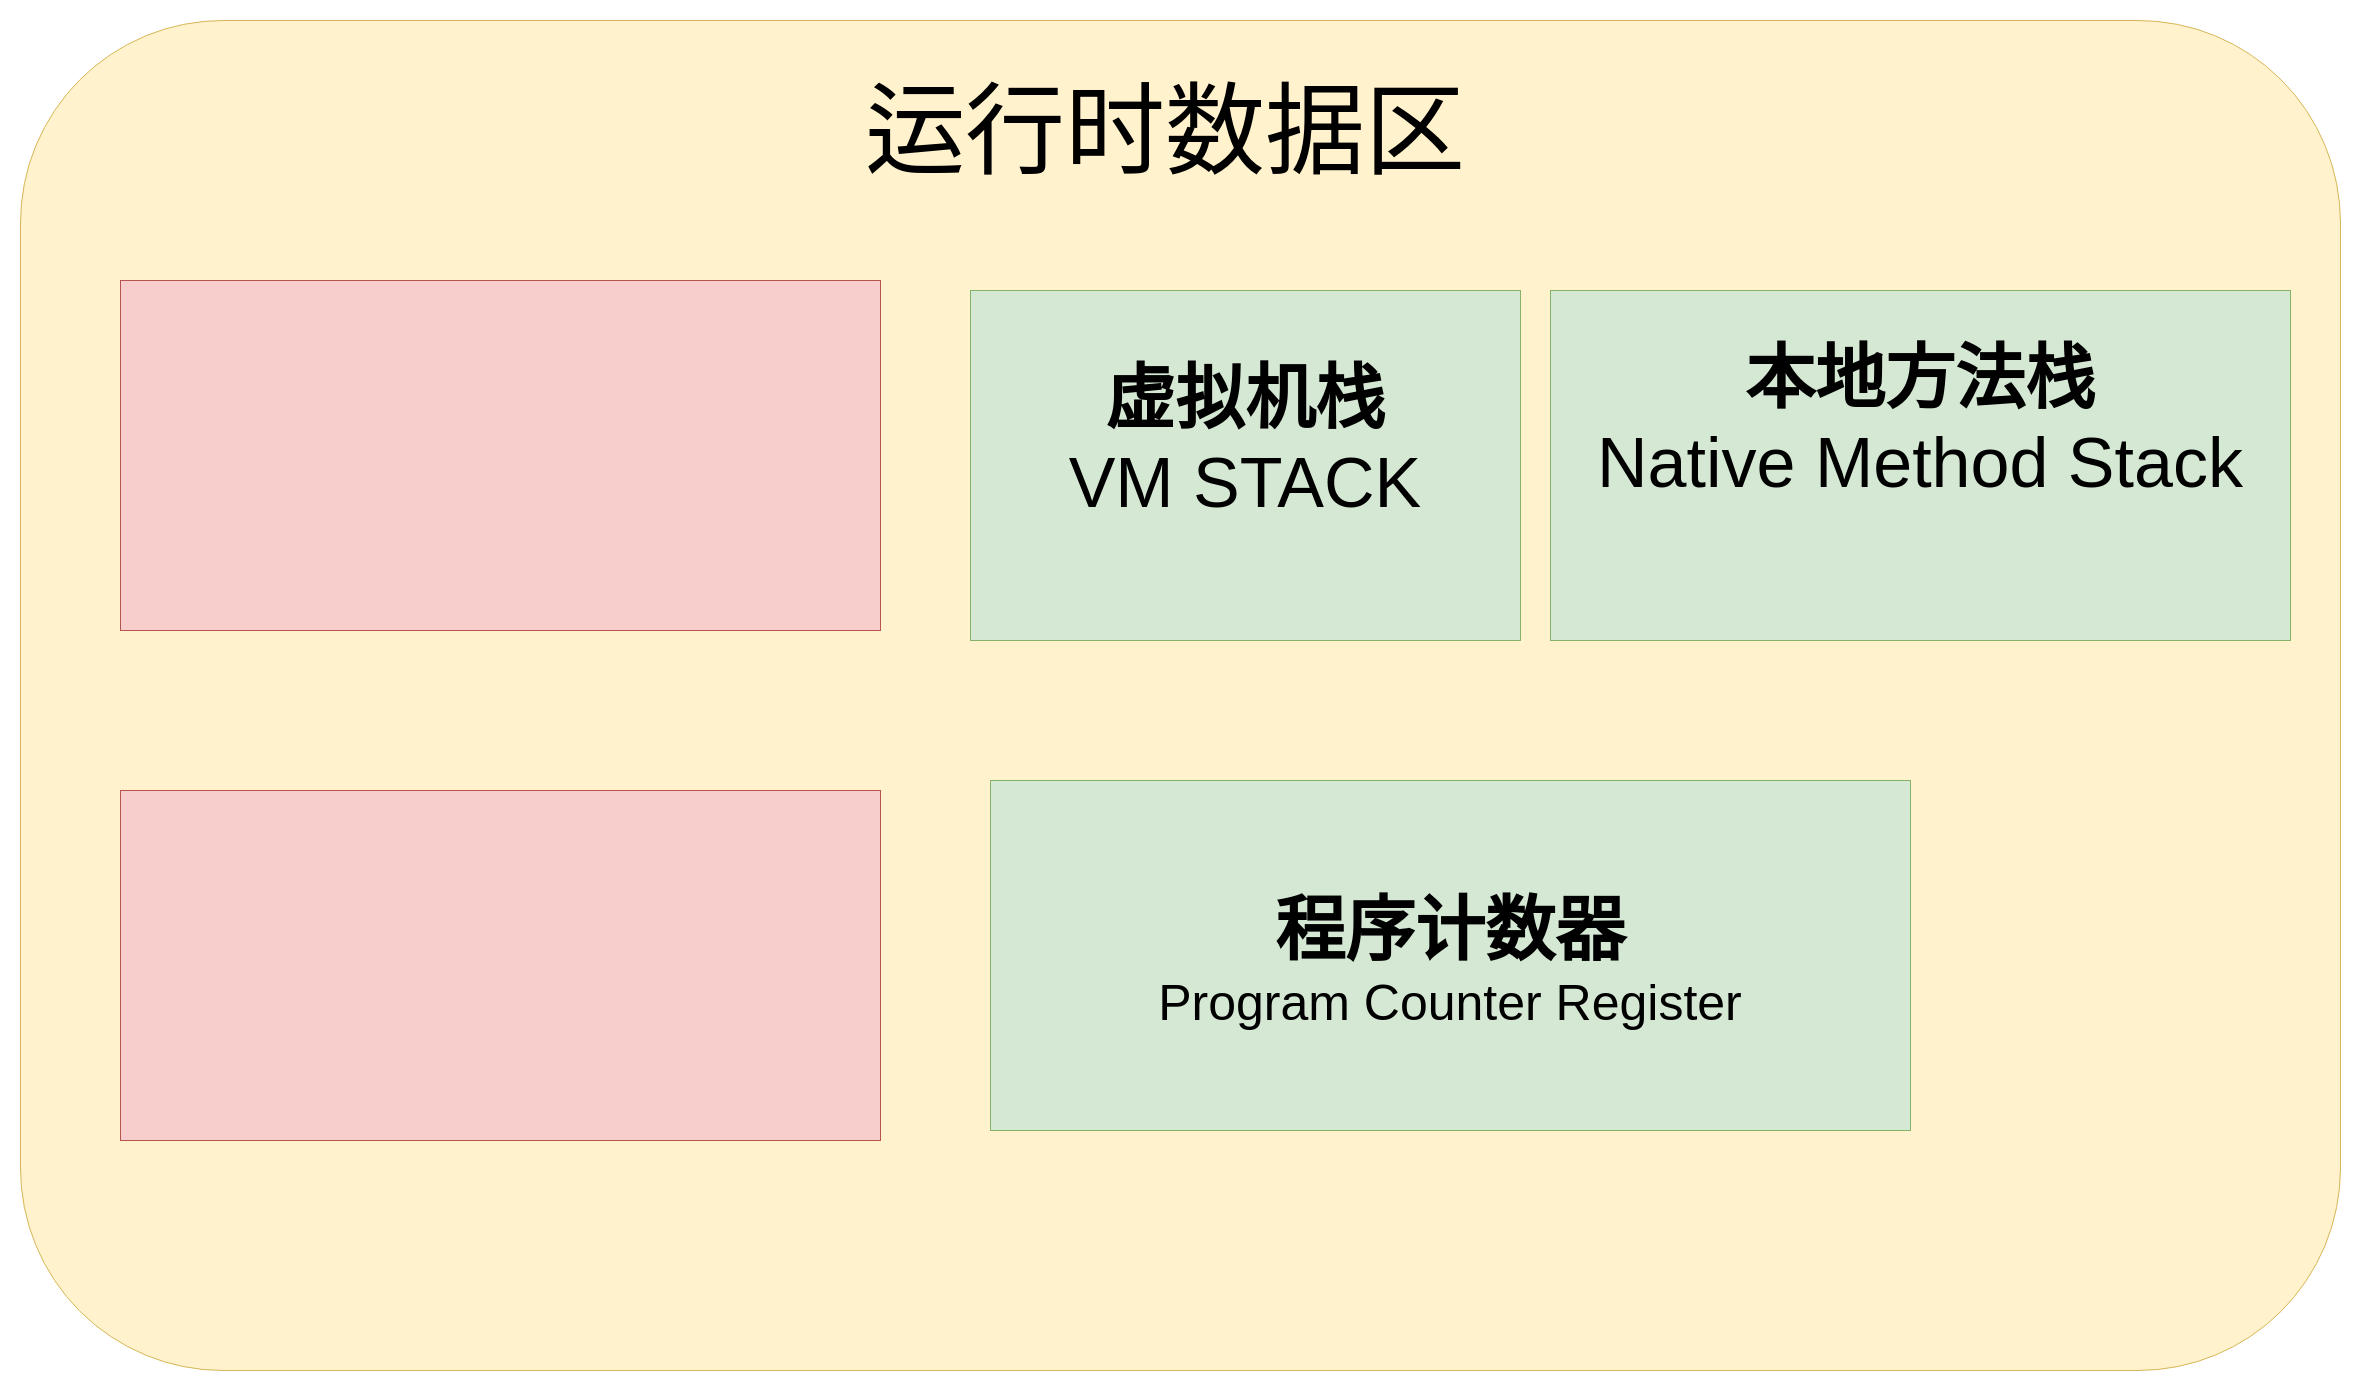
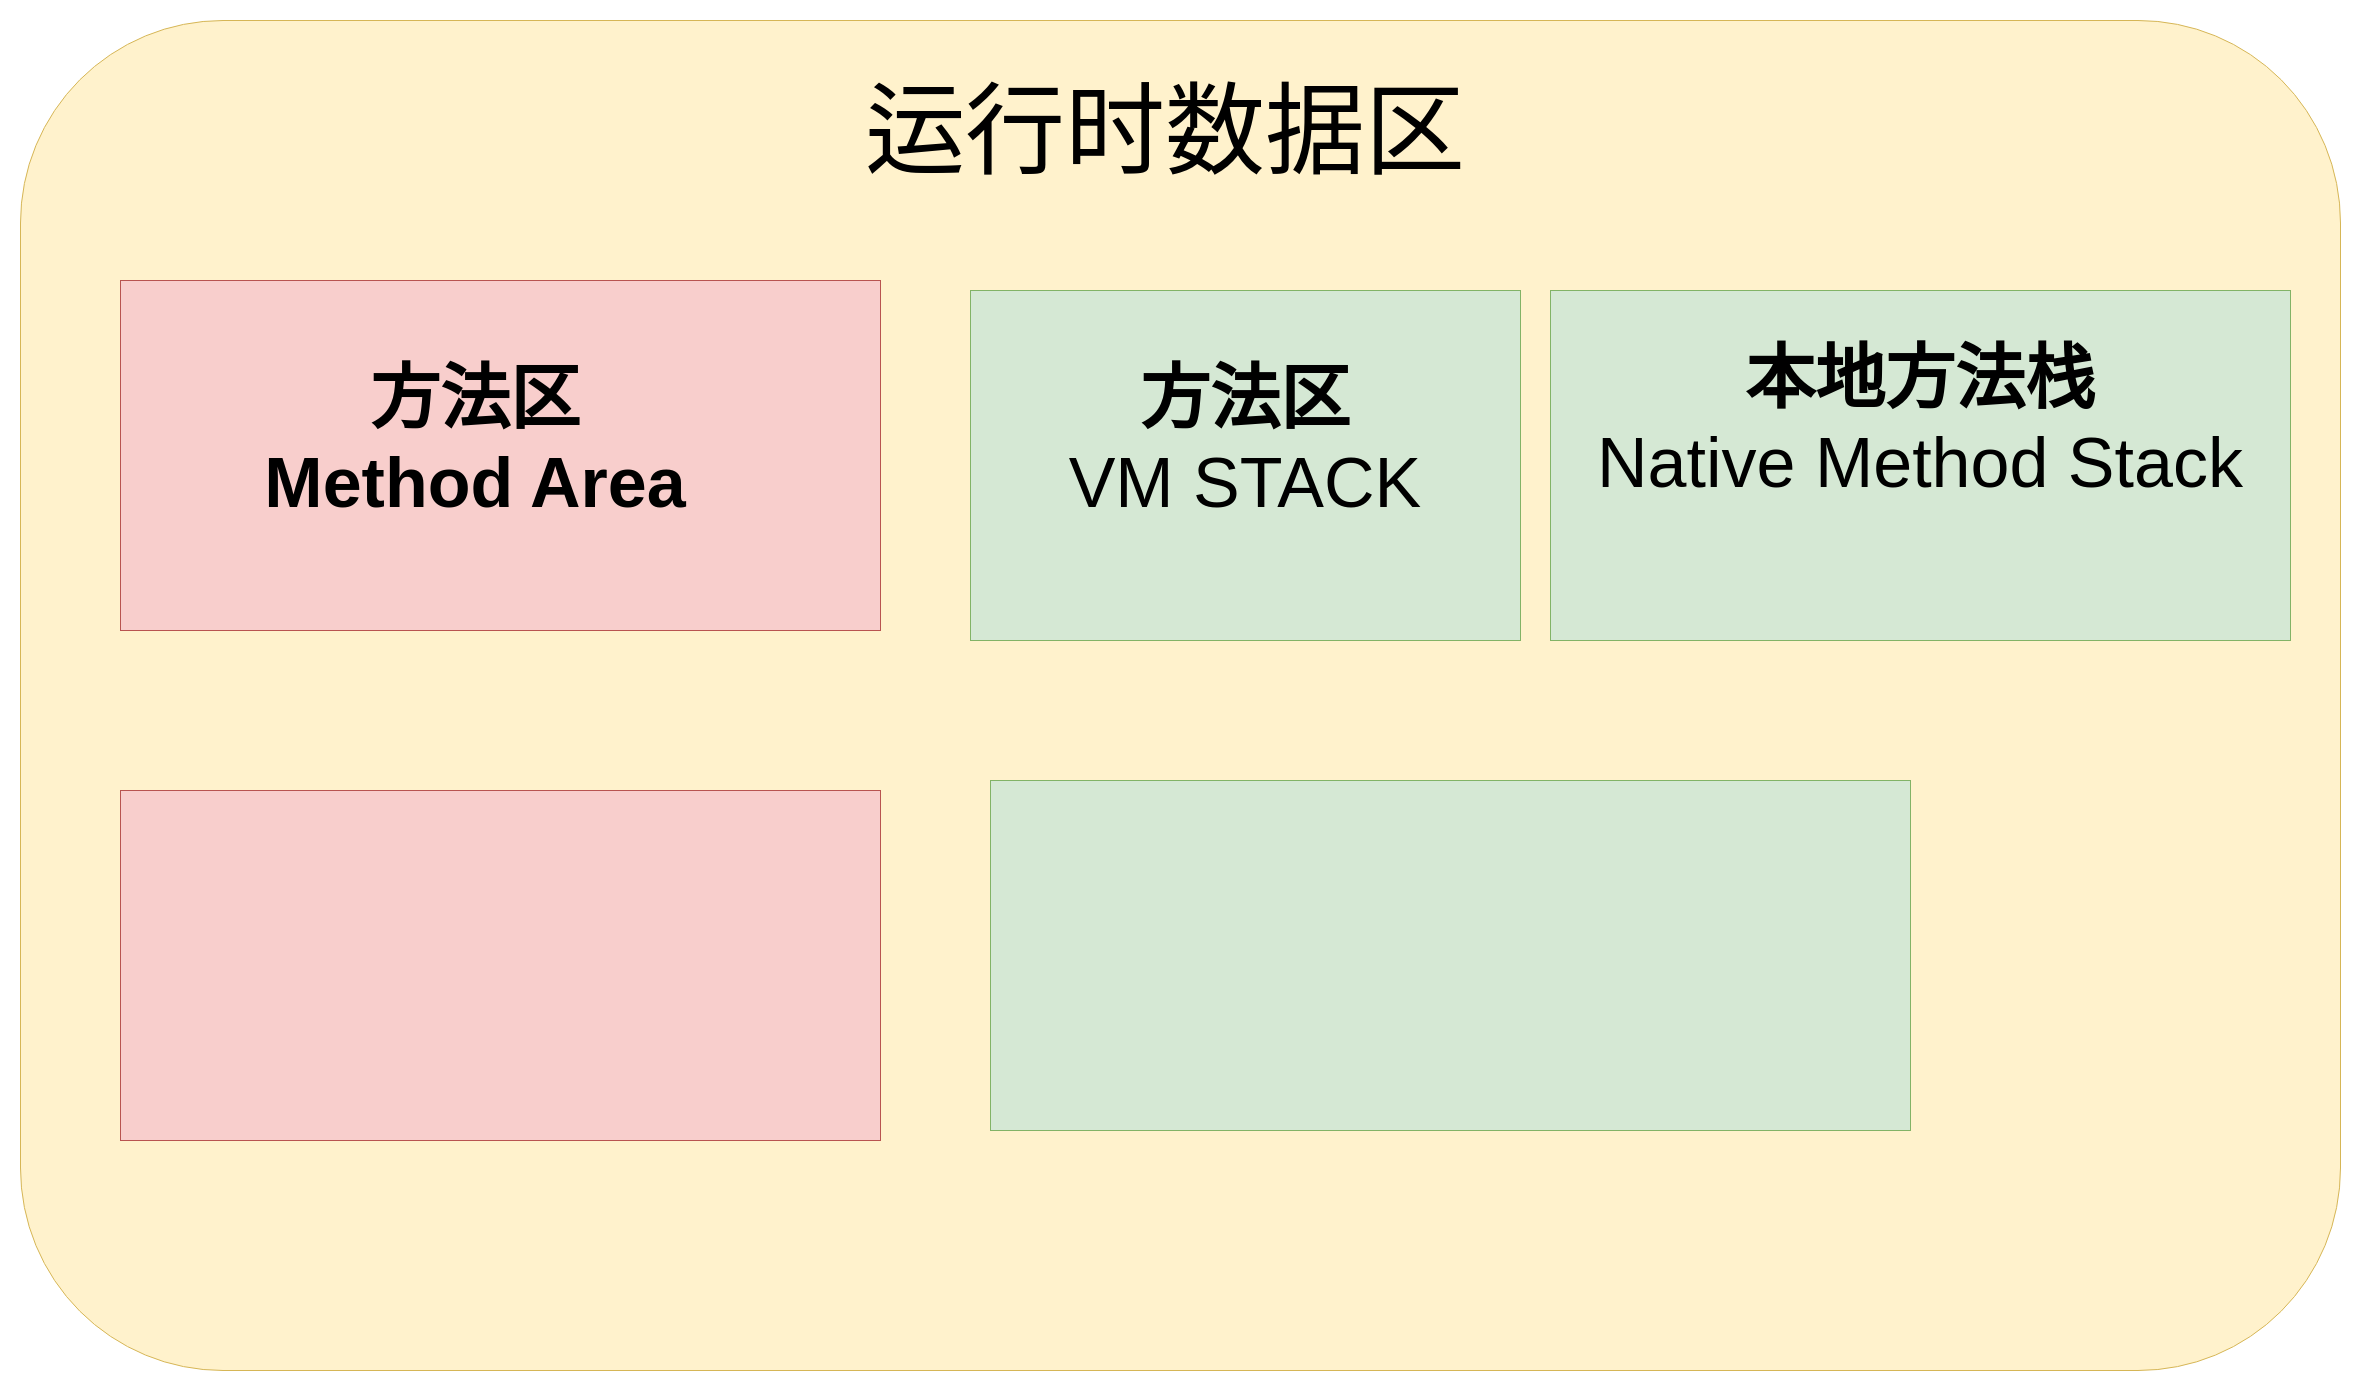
none -> (476, 441)
(1246, 441) -> (1246, 441)
(1451, 961) -> none
